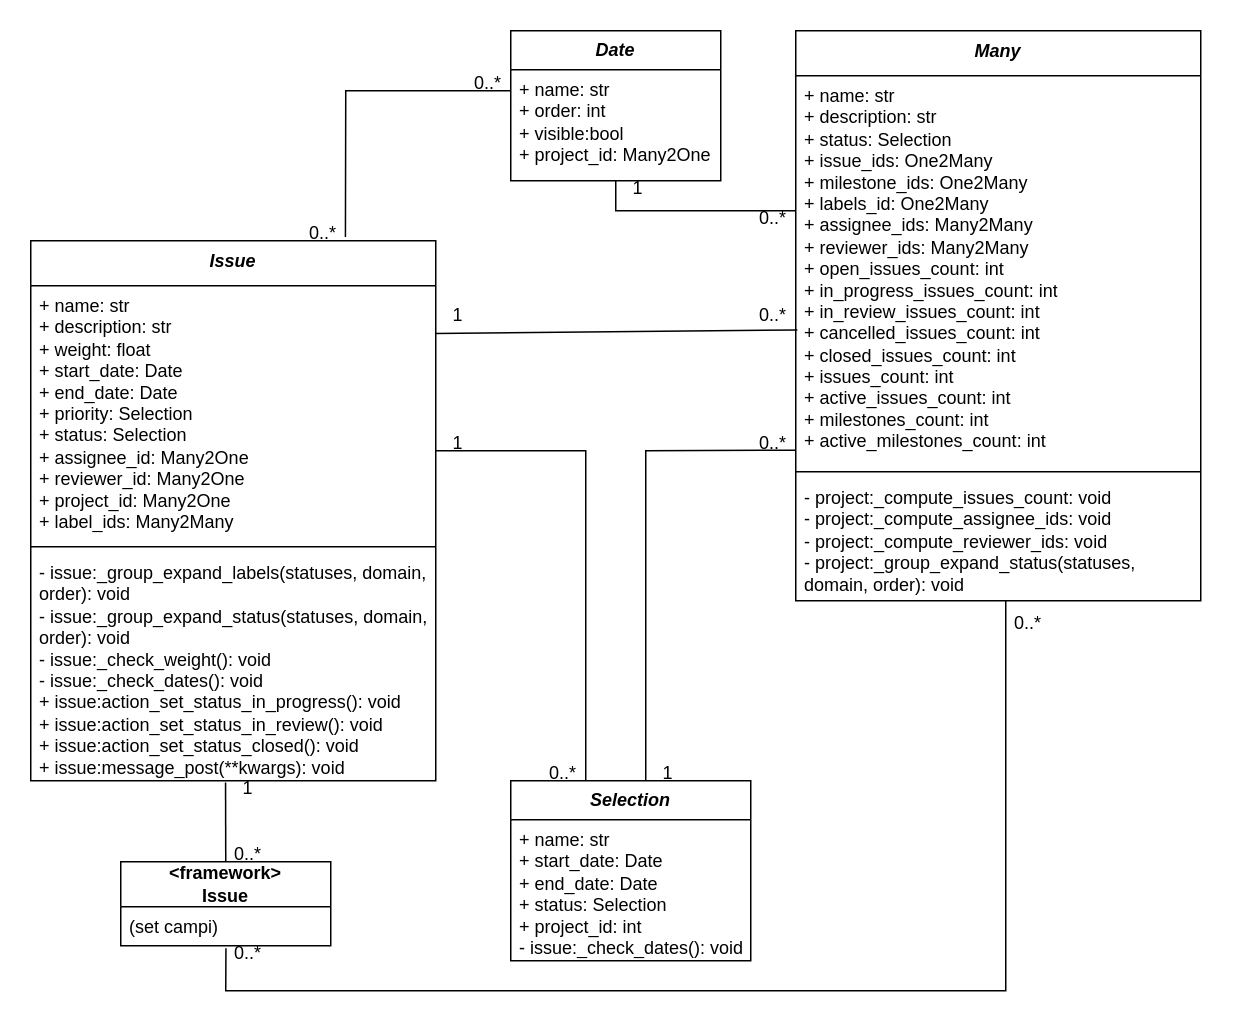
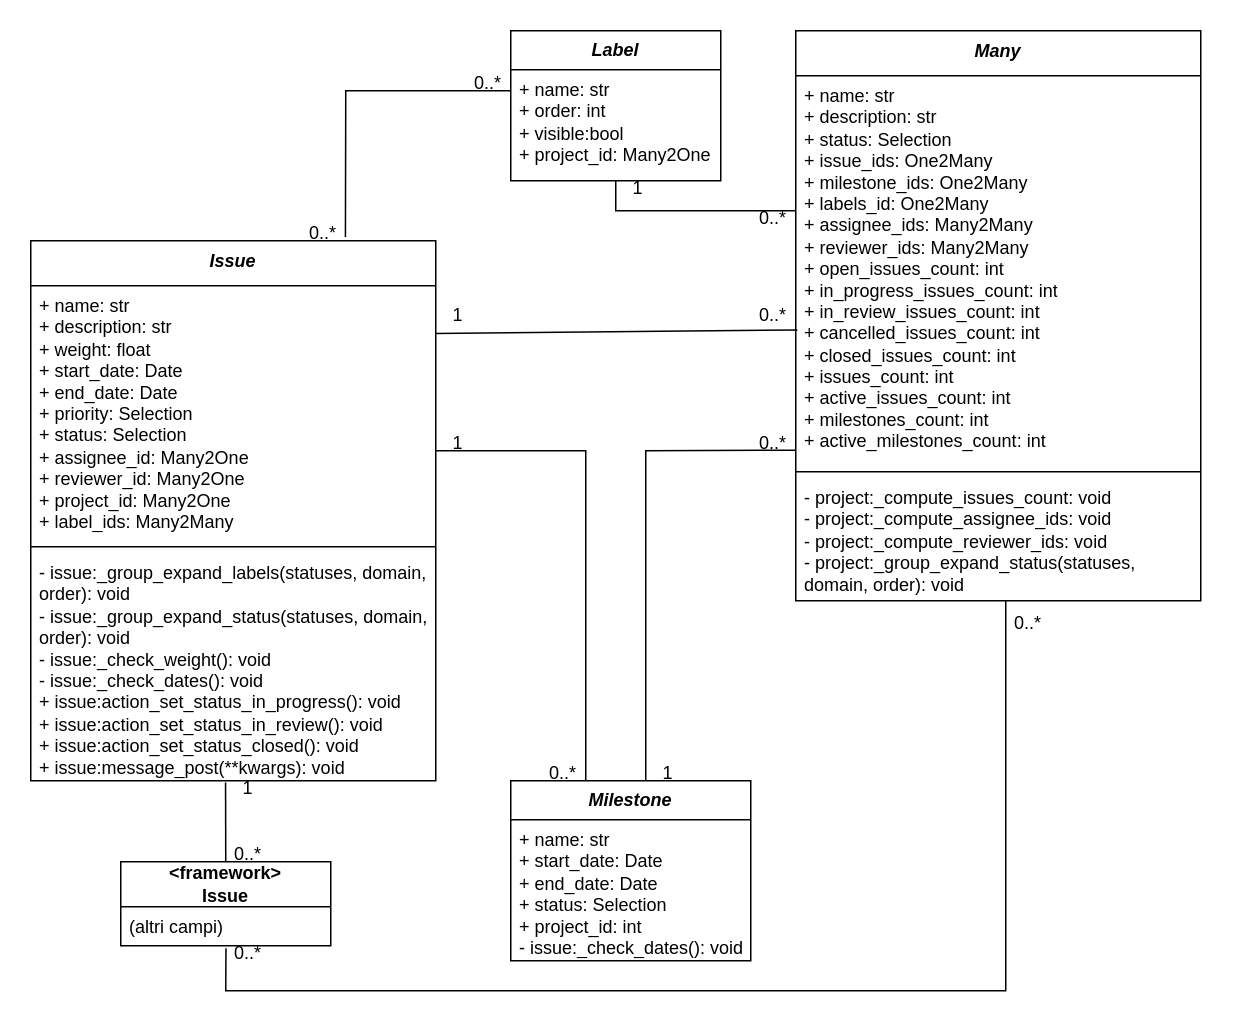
(616, 50) -> (616, 50)
(631, 800) -> (631, 800)
(181, 928) -> (186, 928)
